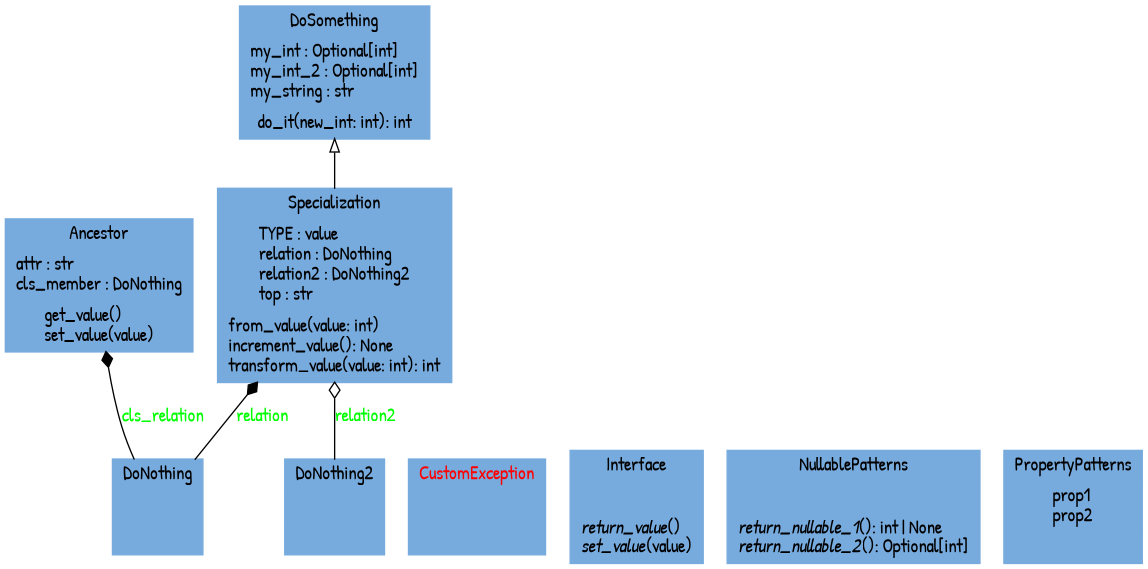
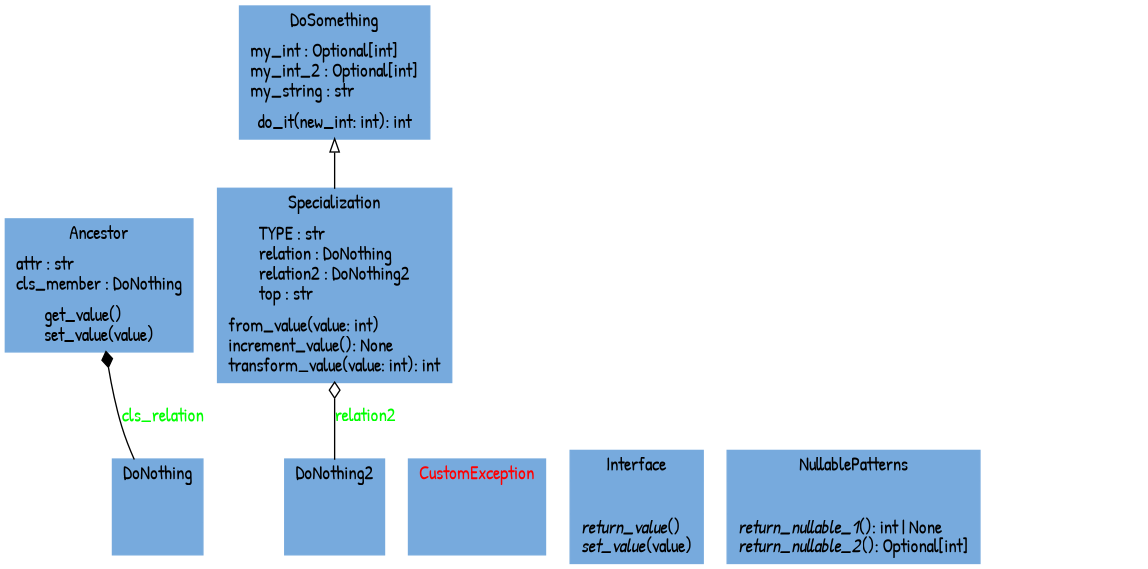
(299, 234) -> (292, 234)
(221, 427) -> none
(1073, 507) -> none
